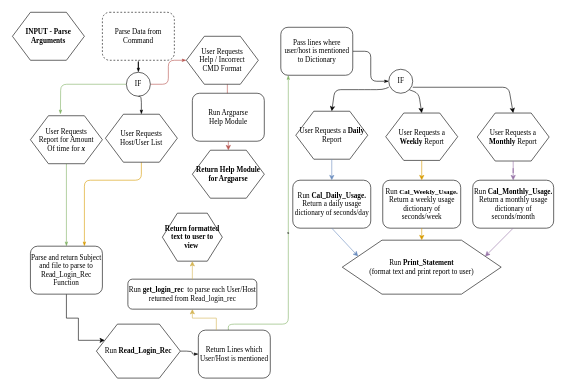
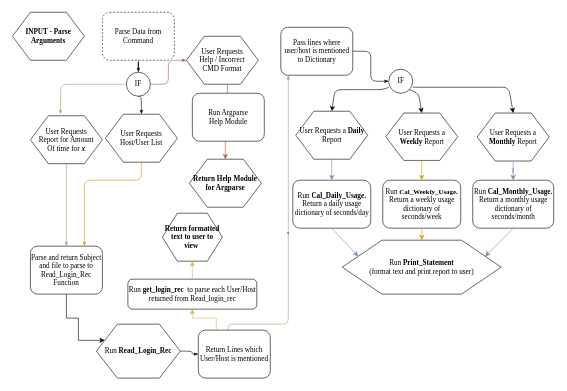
(228, 174) -> (225, 183)
